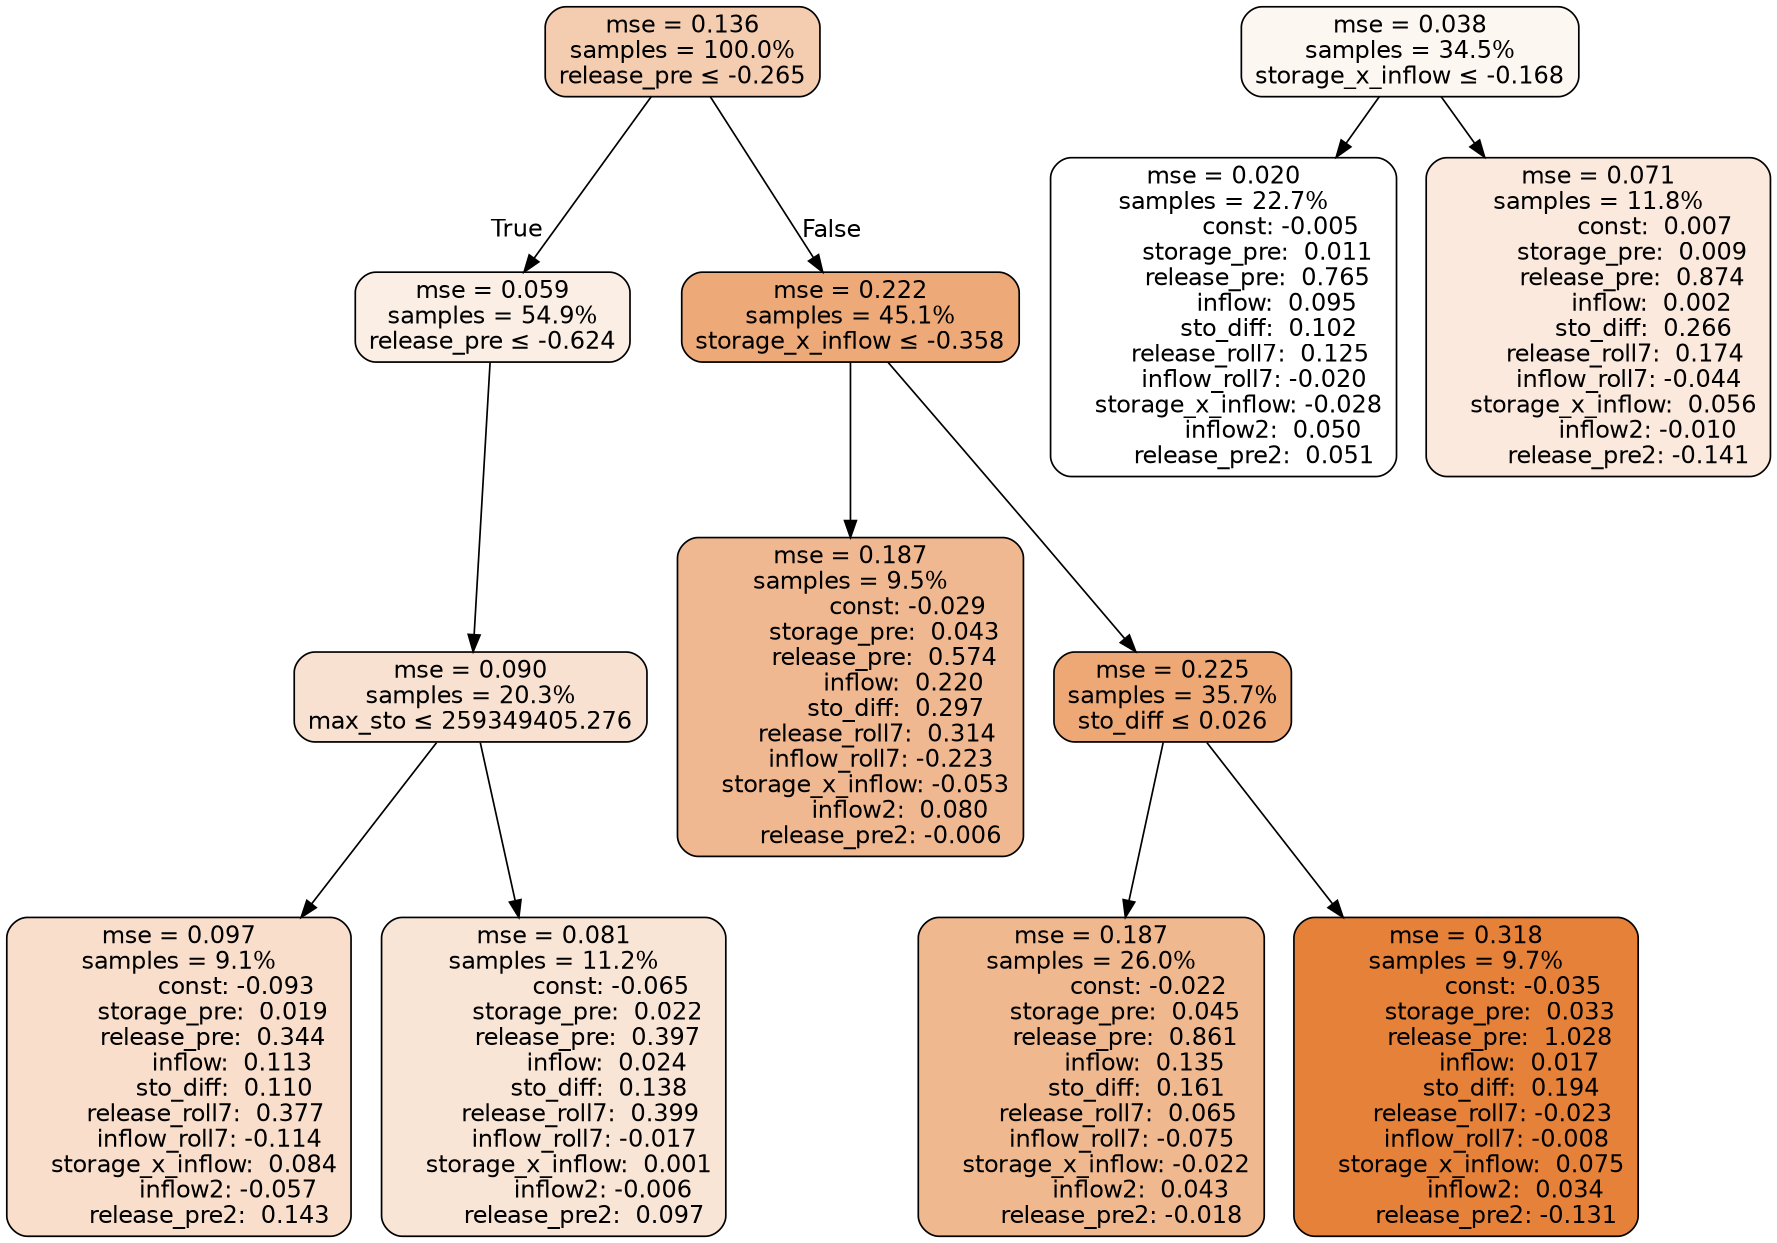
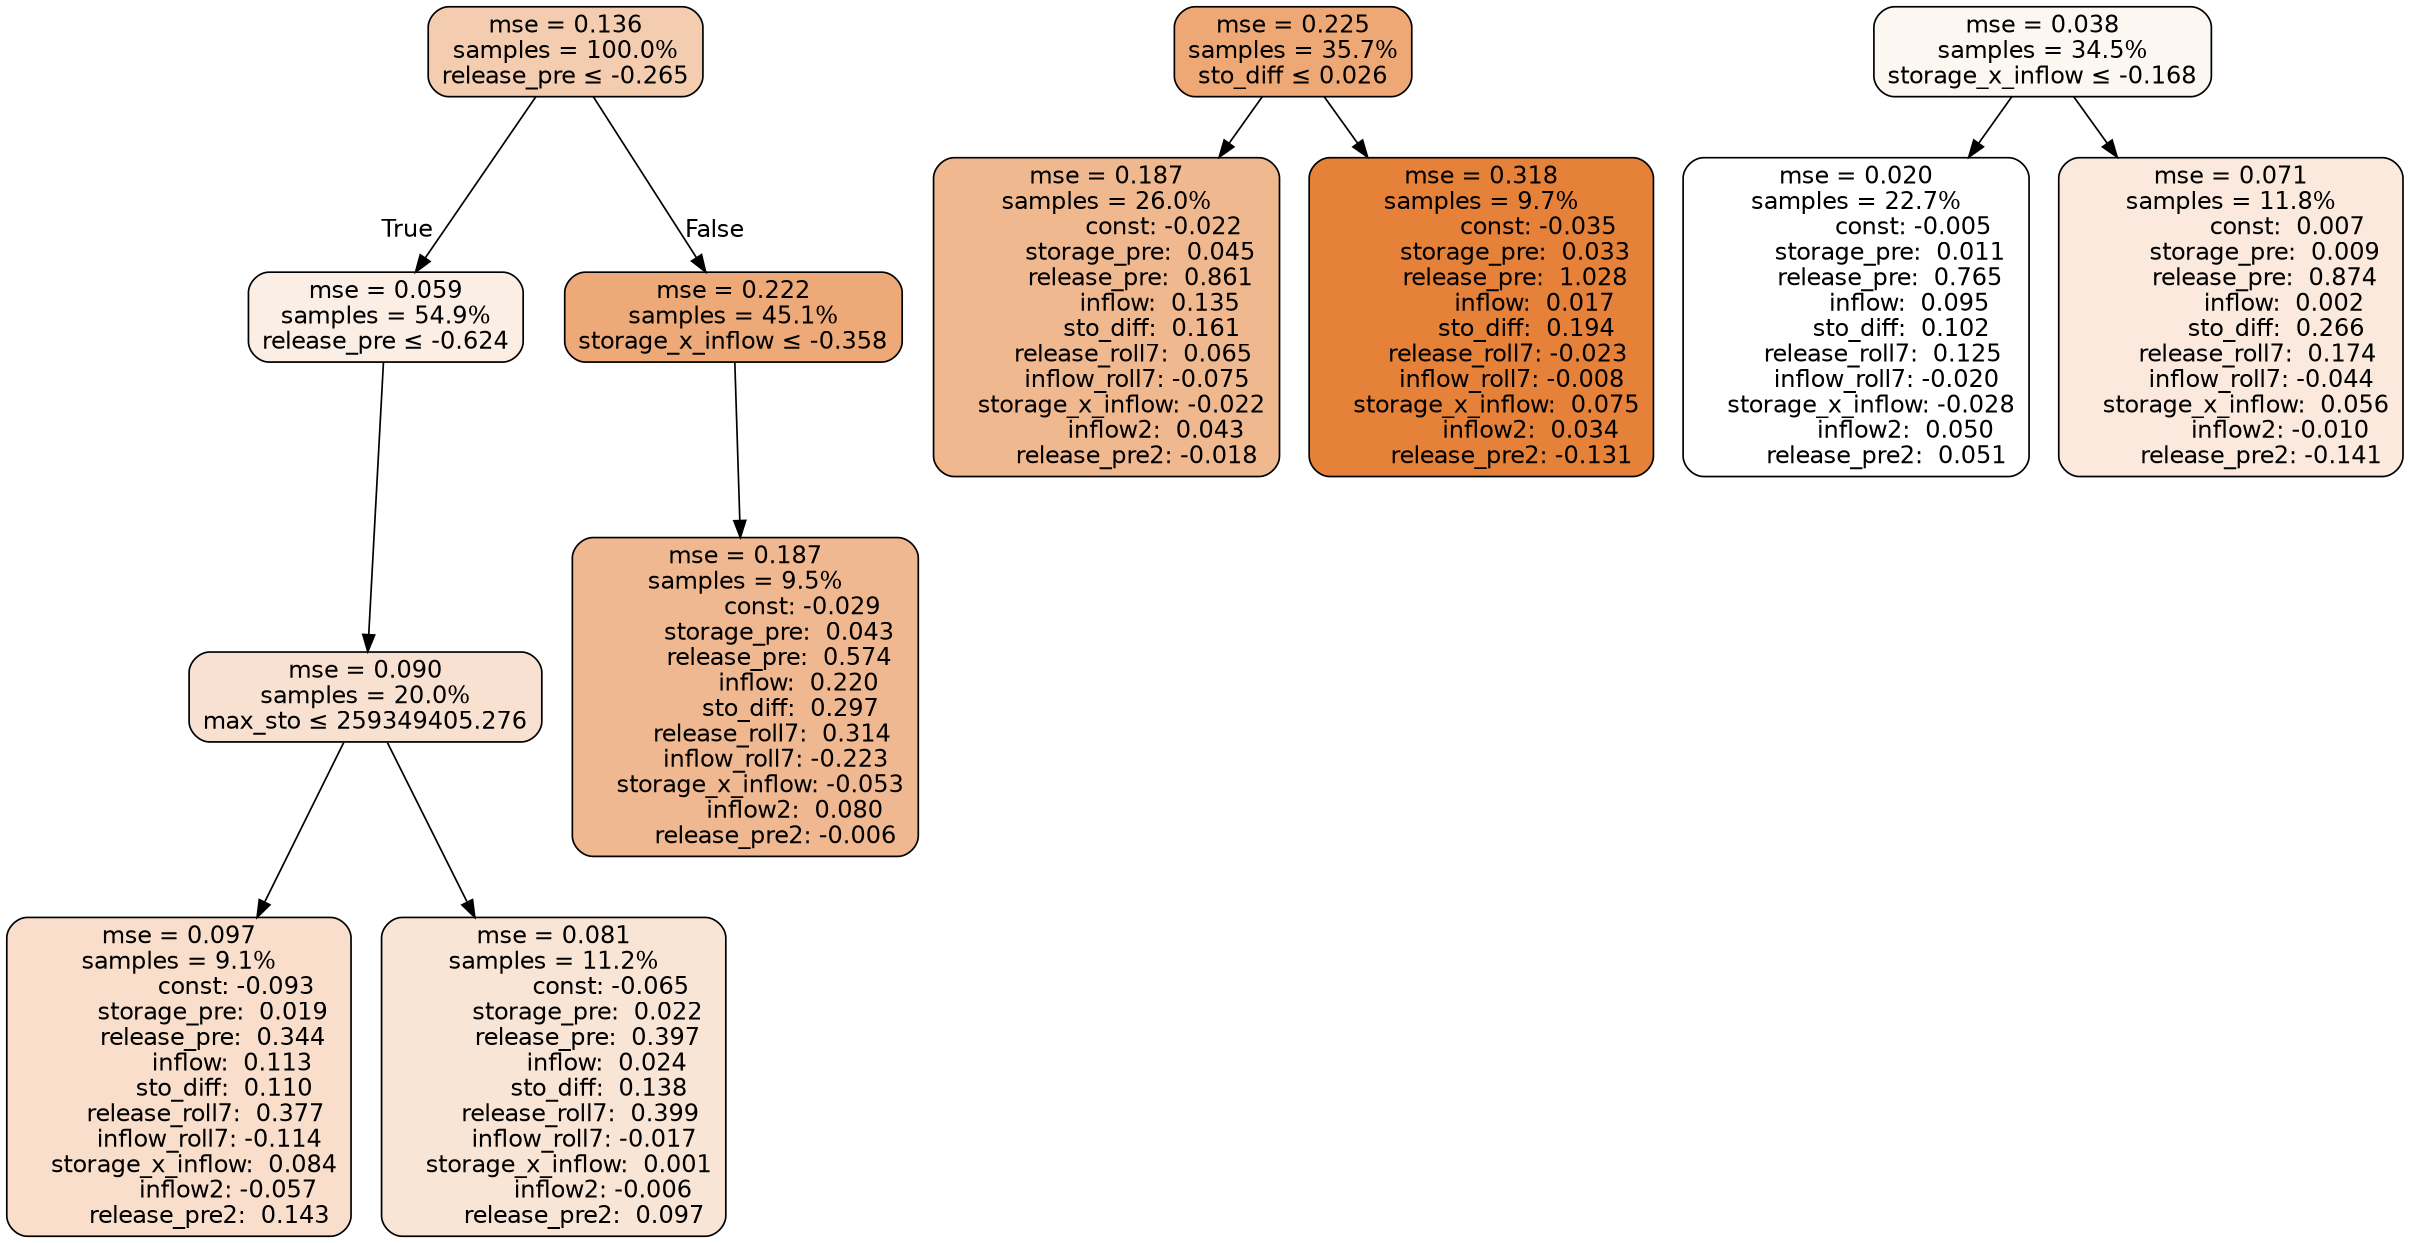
(1007, 500) -> none
(471, 697) -> (365, 697)
